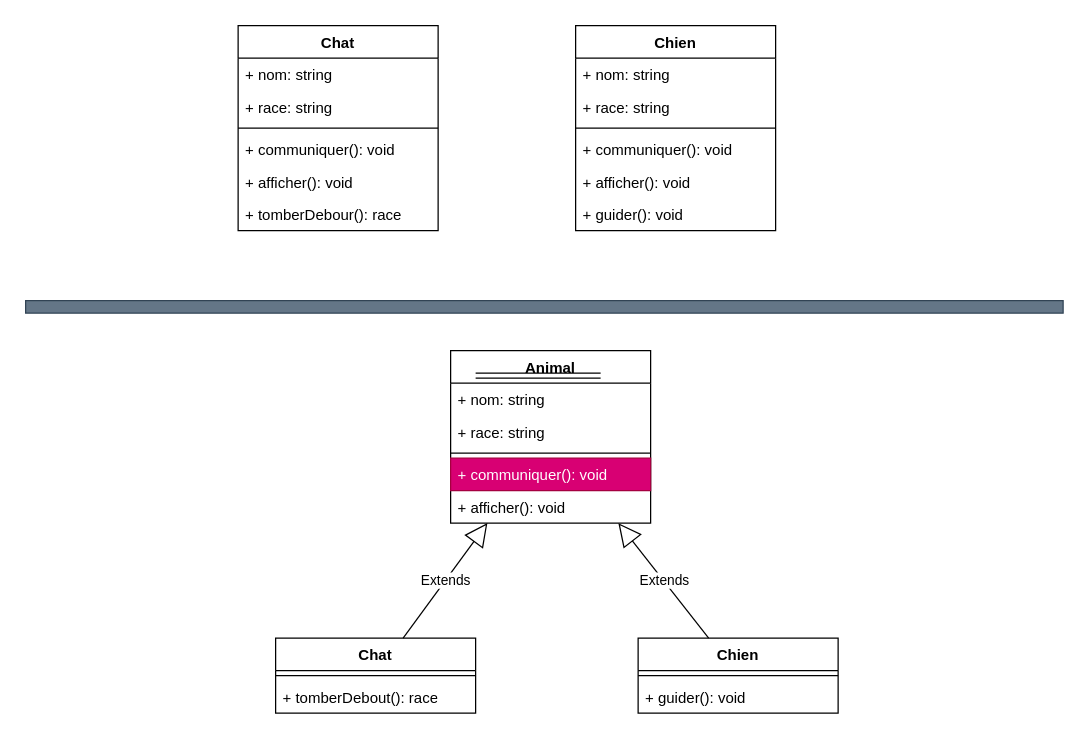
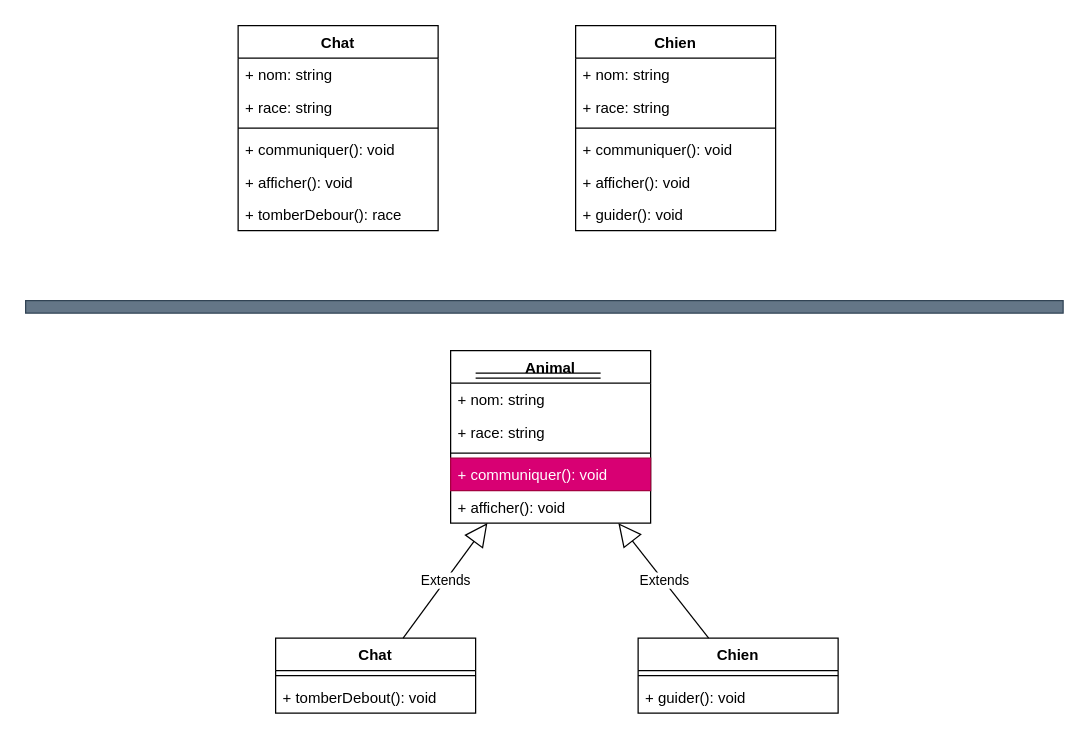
(370, 698) -> (368, 698)
